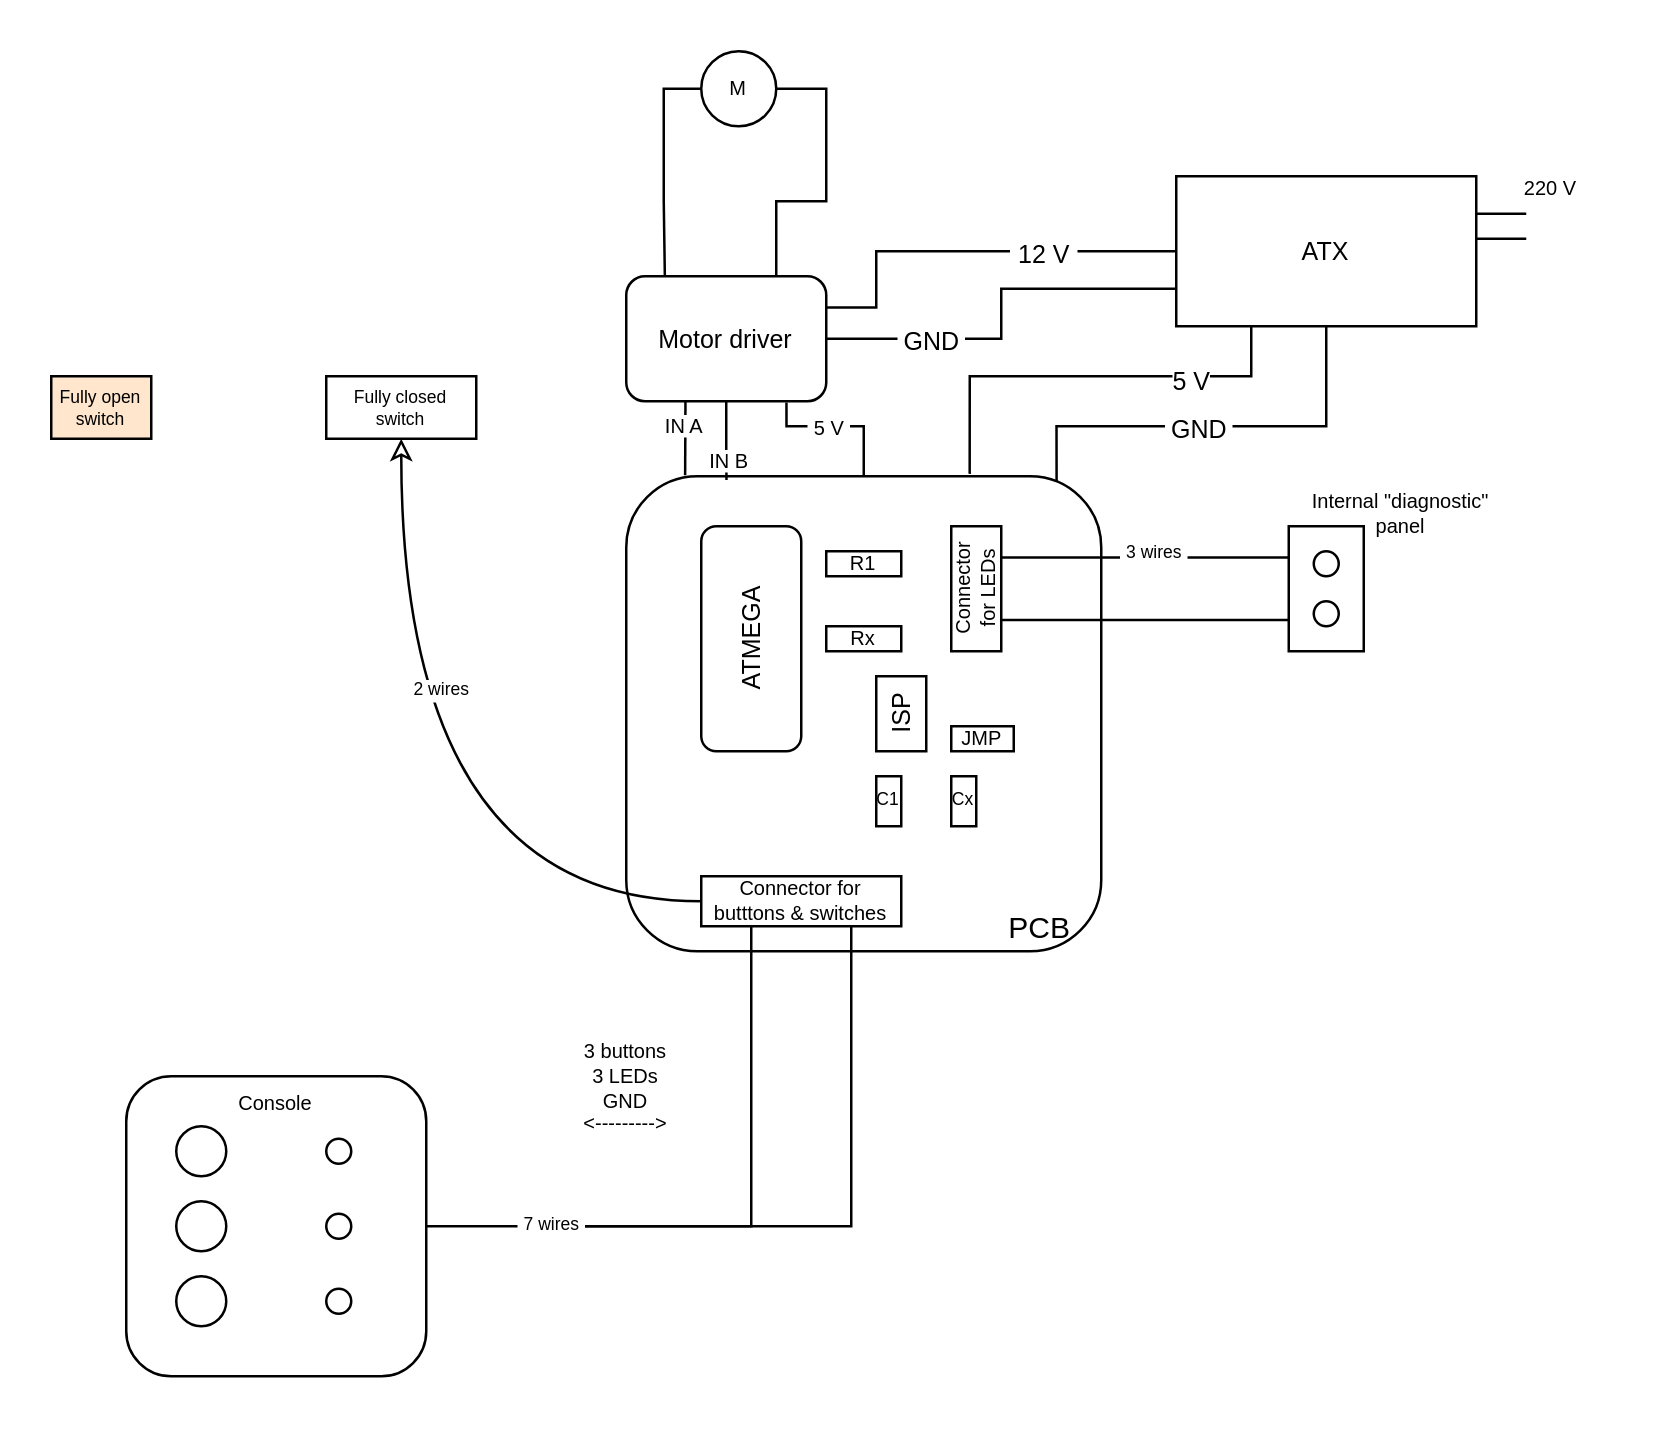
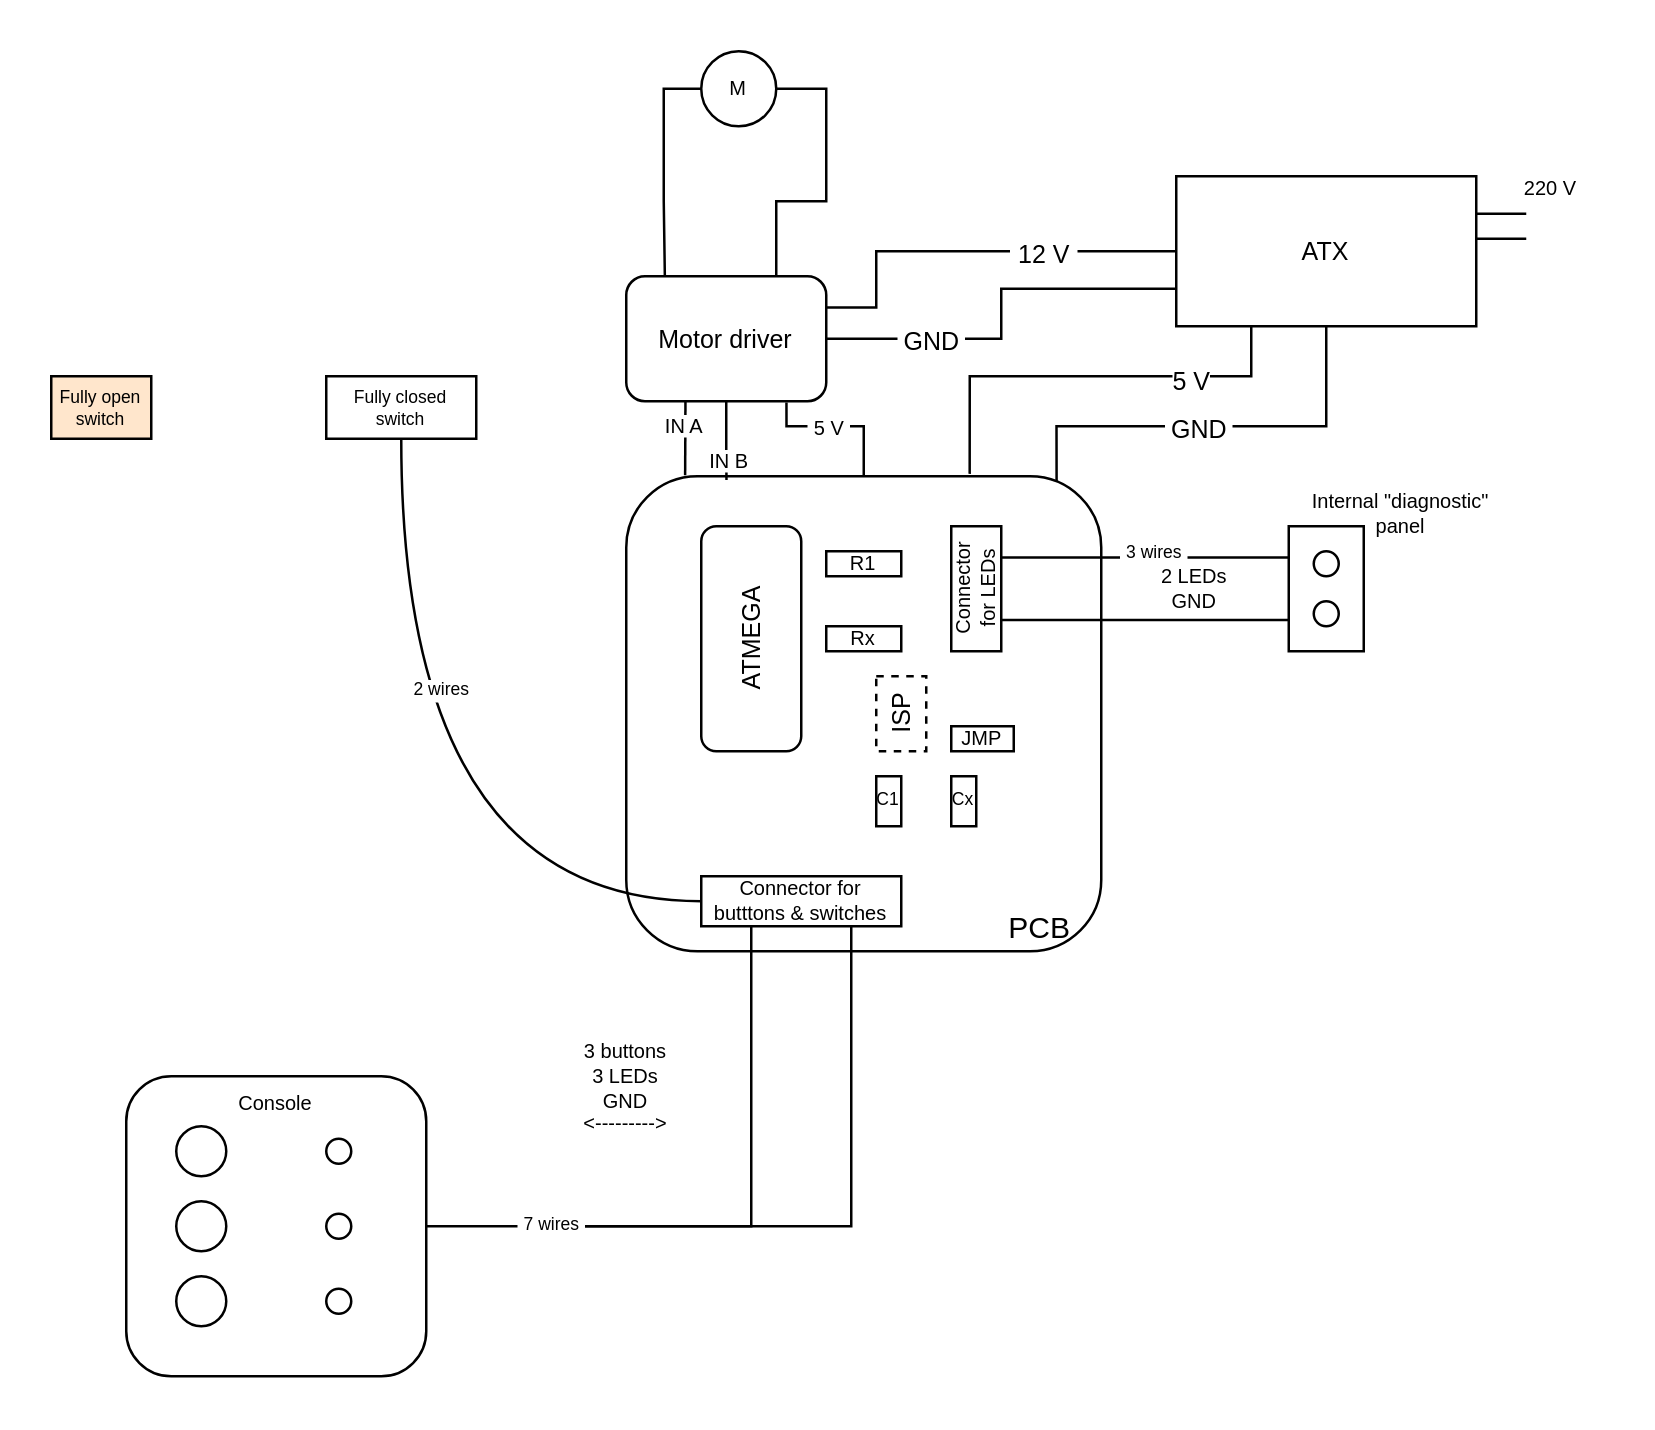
(401, 457) -> (402, 450)
none -> (1195, 589)
(901, 714) -> (901, 714)
